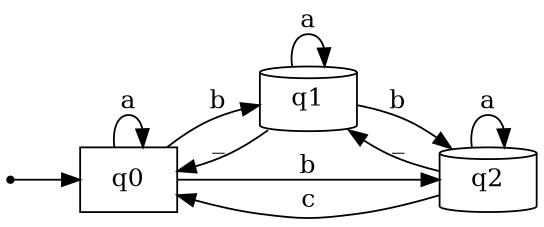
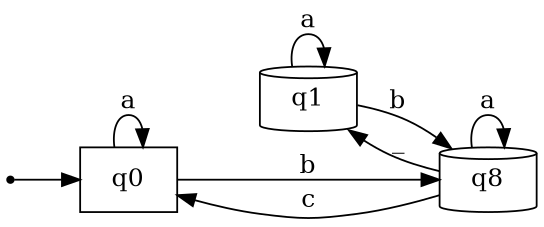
(202, 124) -> none
(234, 152) -> none
(488, 180) -> (488, 180)
